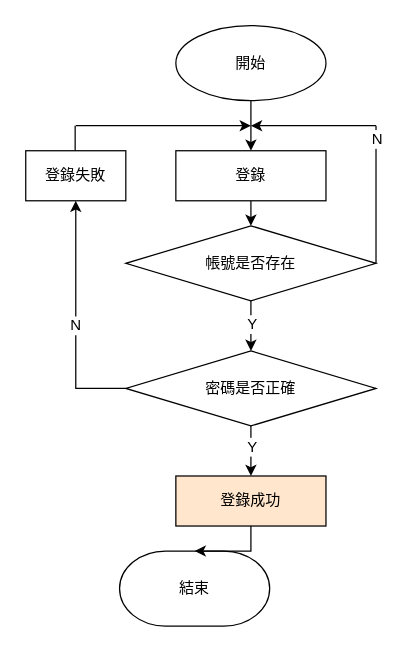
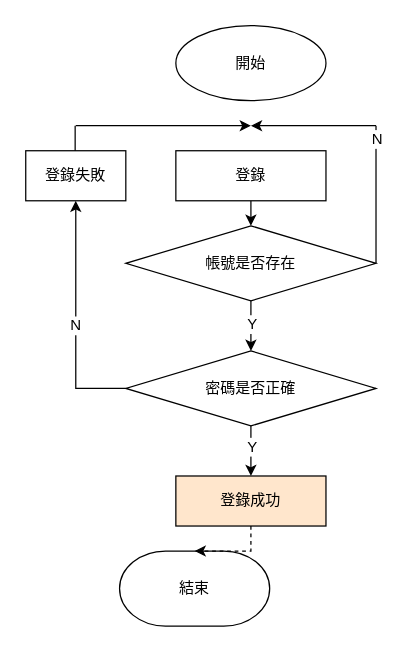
(251, 122) -> none
(251, 550) -> (251, 550)
